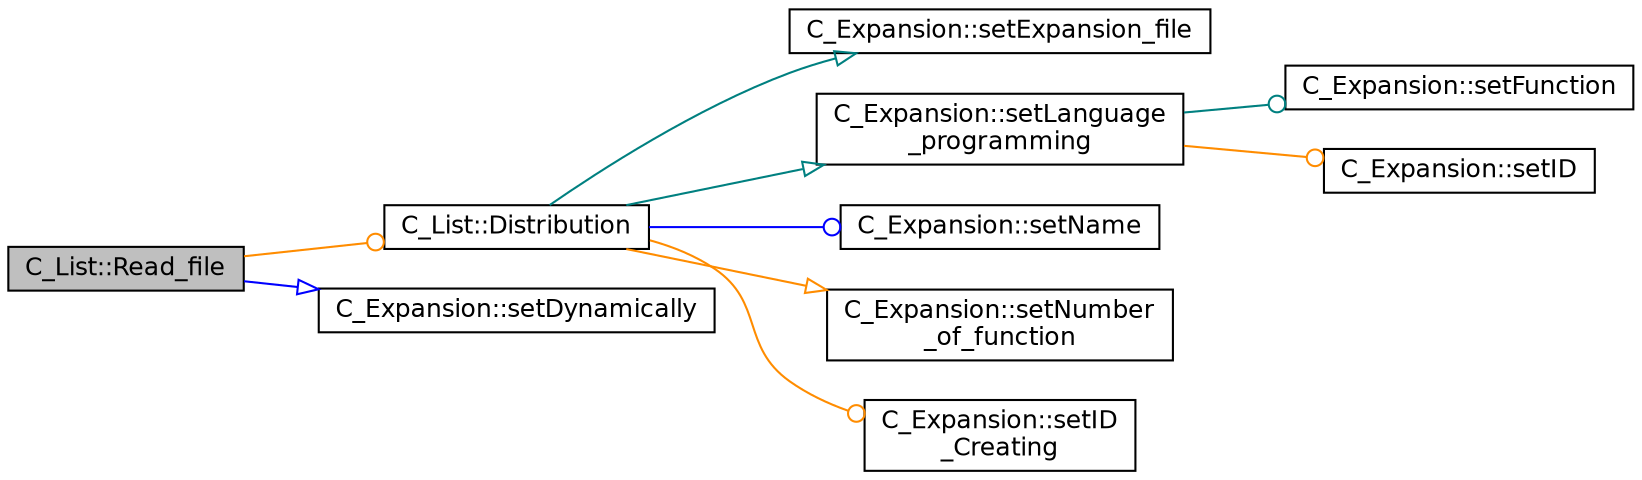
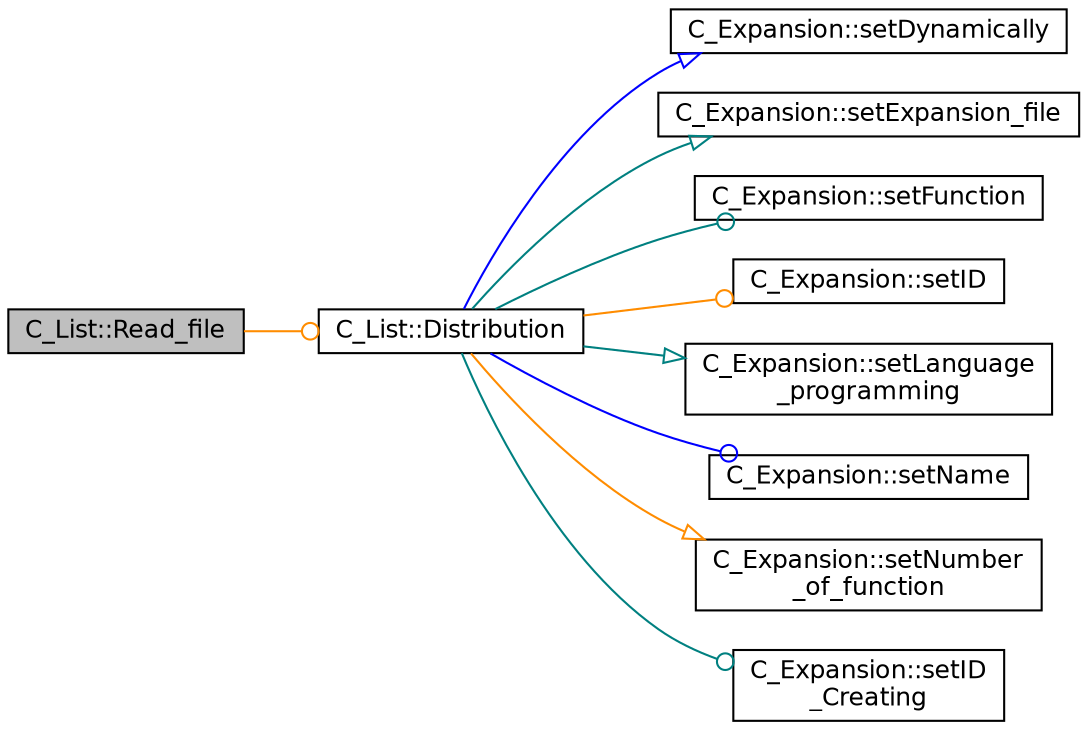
(1226, 109) -> (604, 260)
(1245, 151) -> (650, 308)
(271, 284) -> (554, 168)
(752, 322) -> (562, 531)
